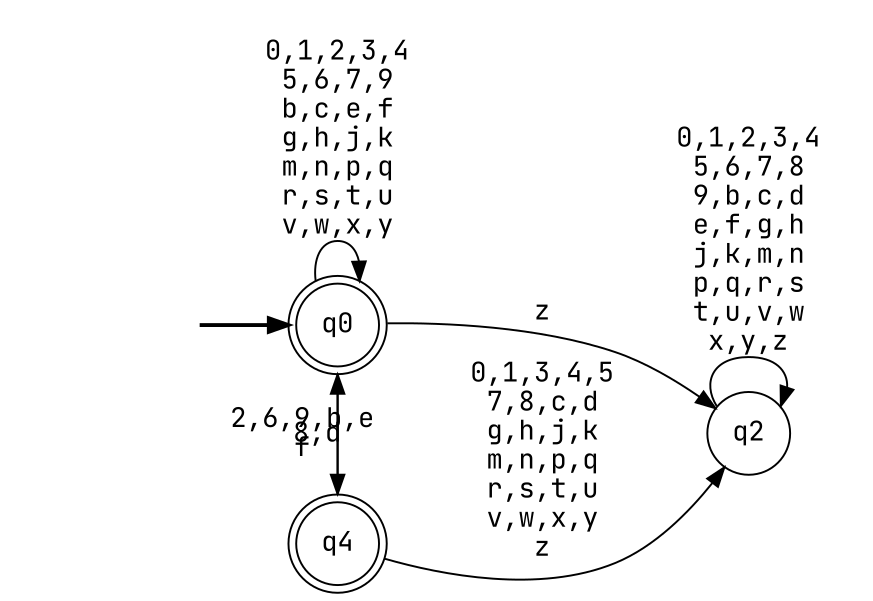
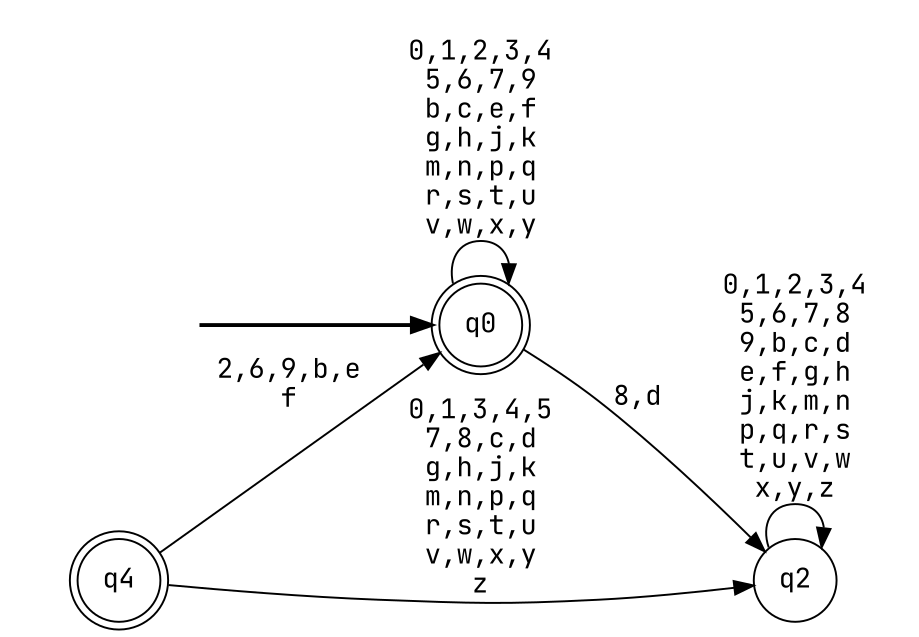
(543, 312) -> (637, 398)
(338, 425) -> none
